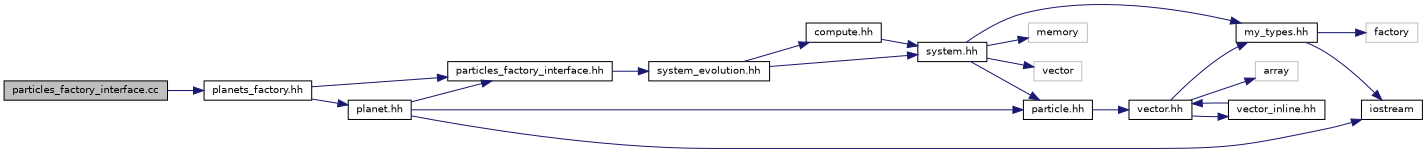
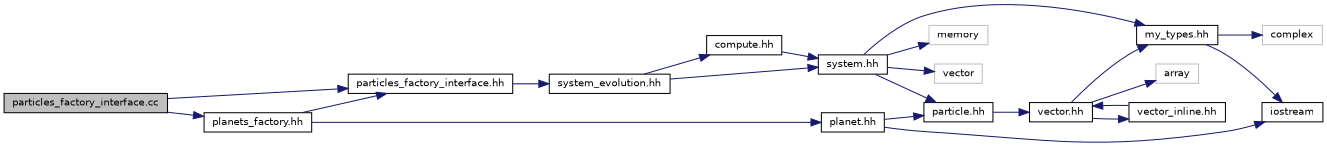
(1392, 33) -> (1292, 35)
(447, 93) -> (253, 94)
